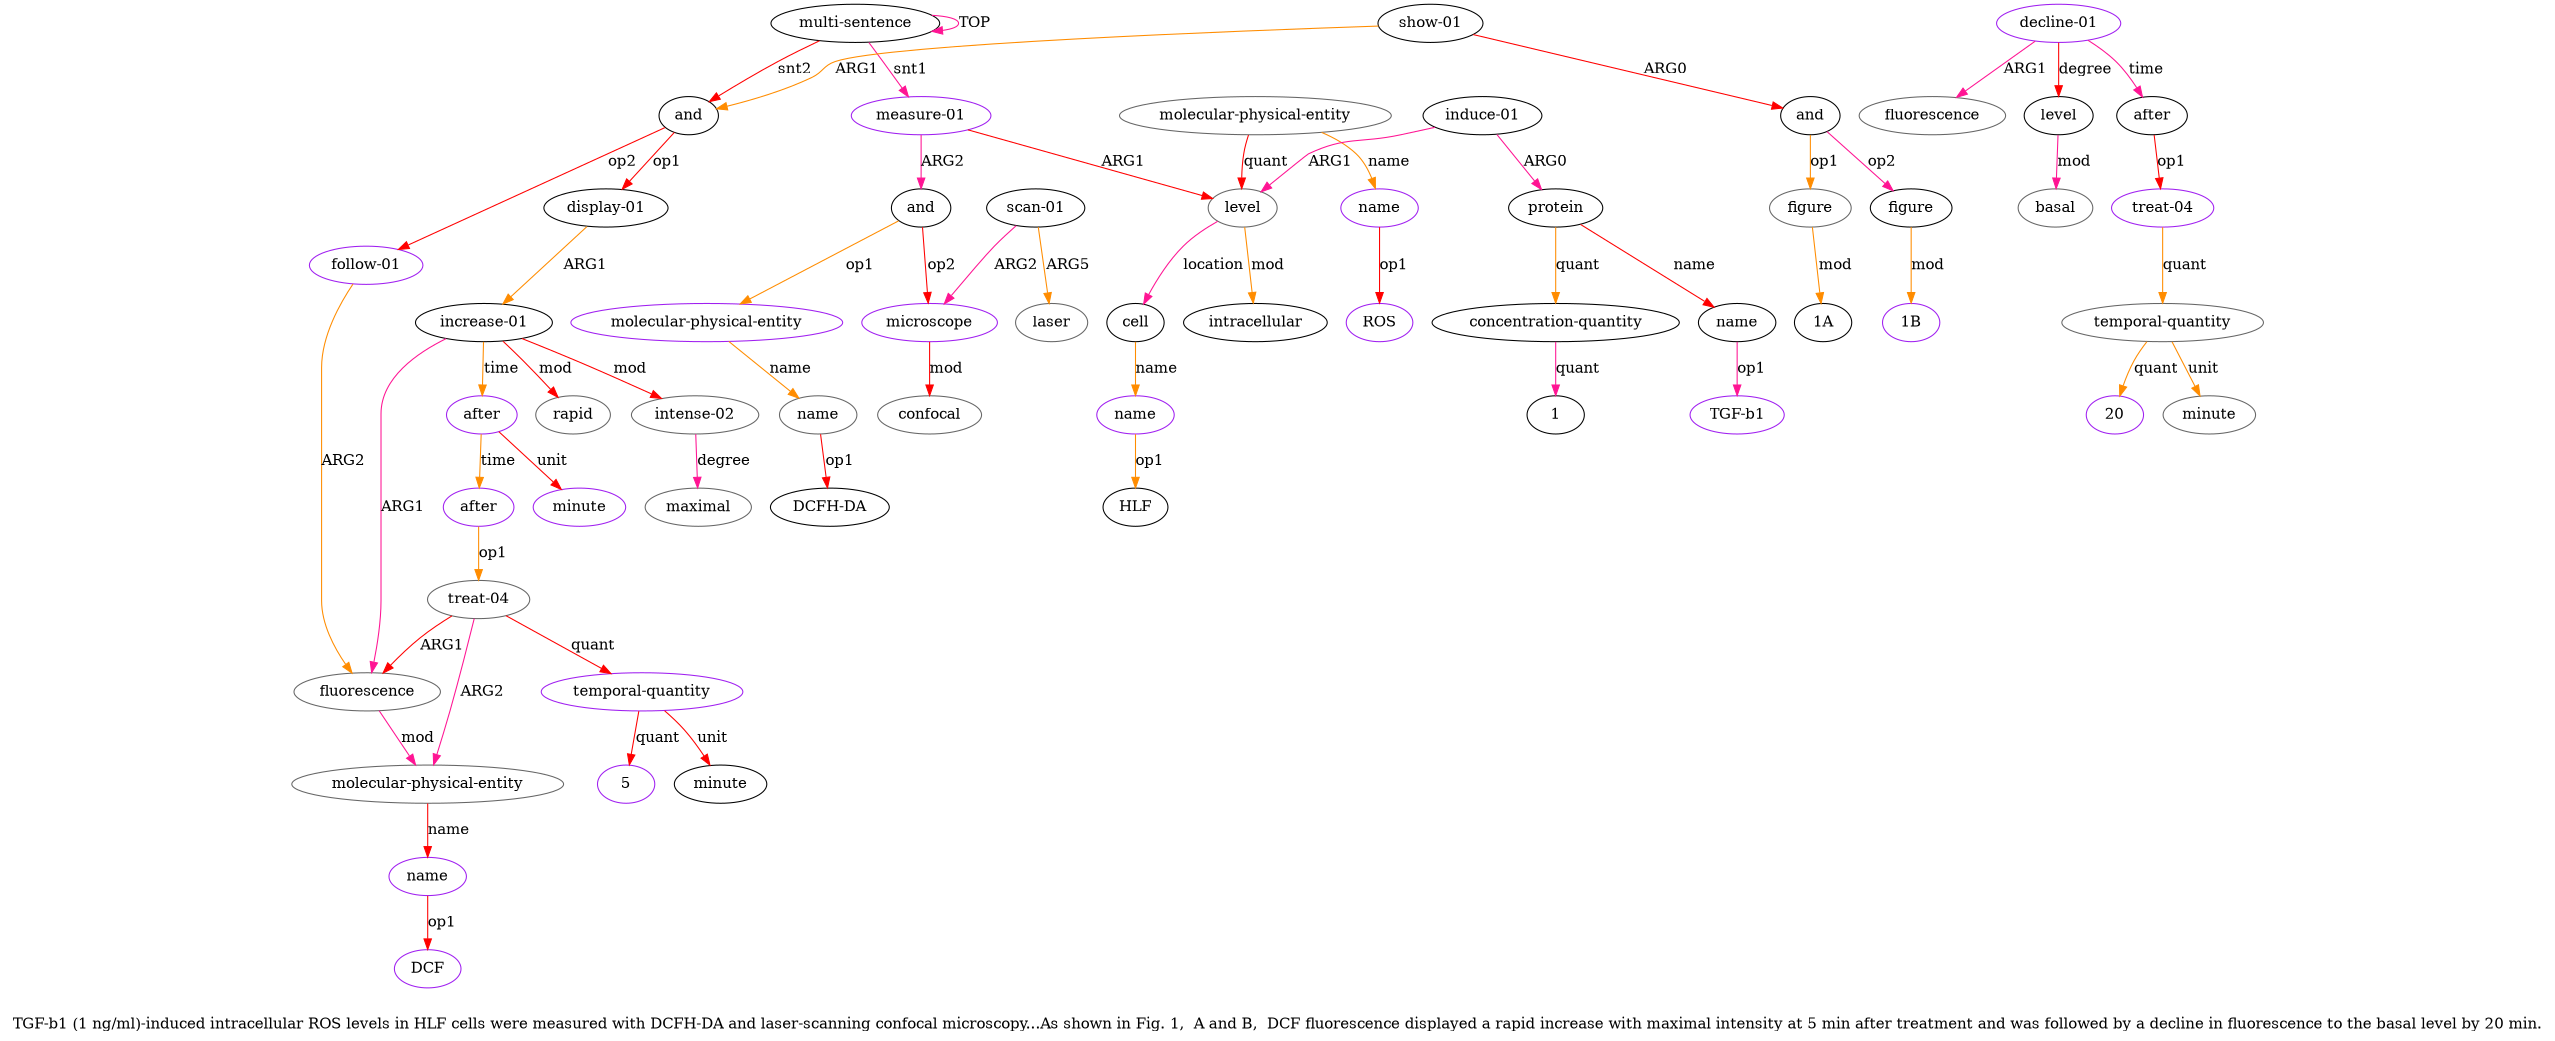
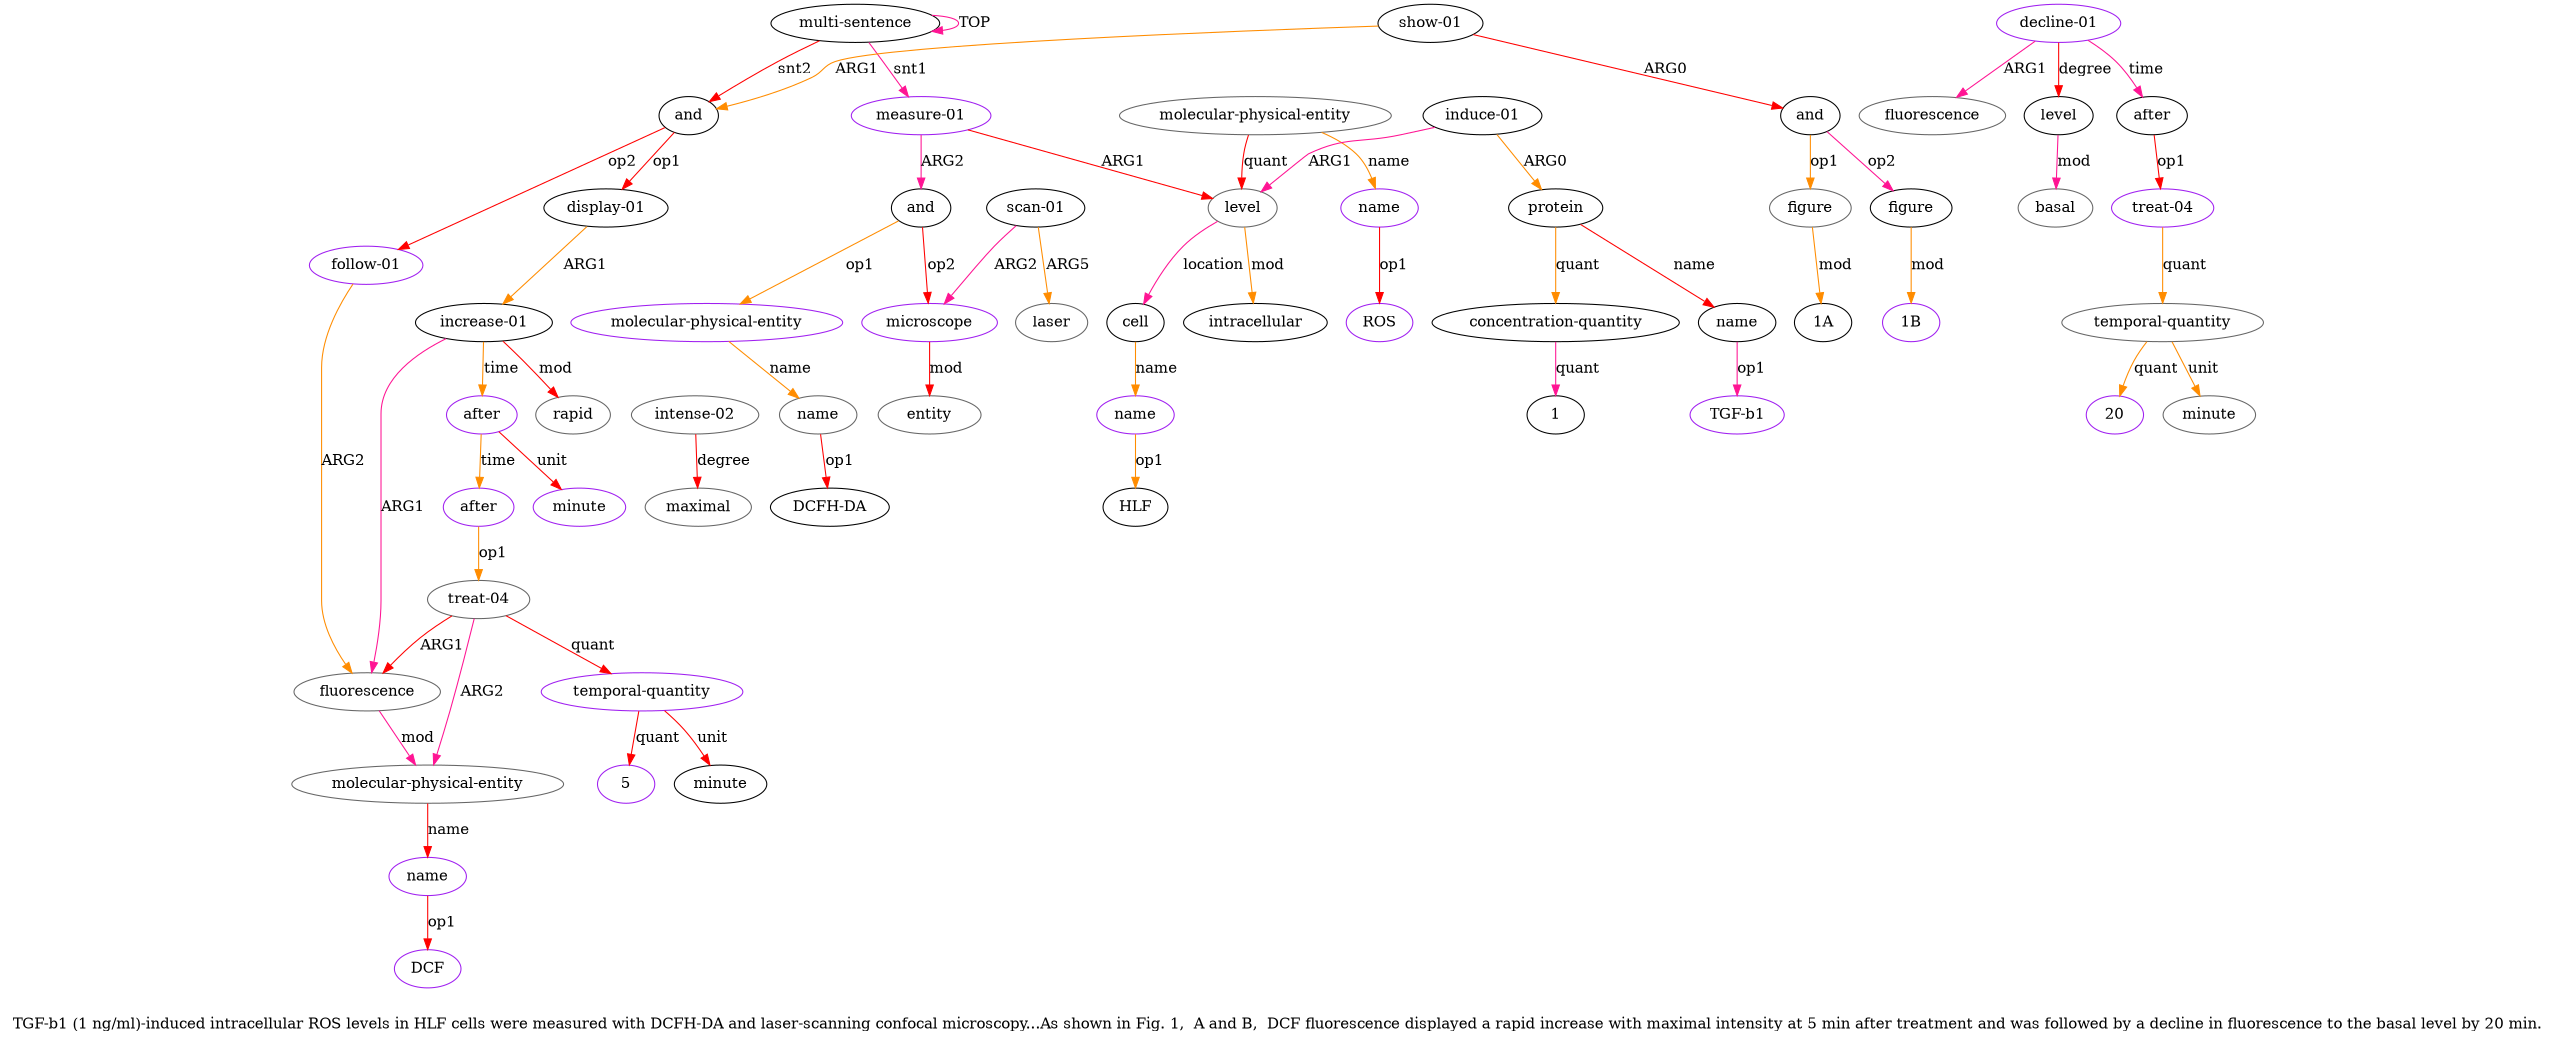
(1516, 158) -> (1516, 158)
(587, 365) -> none
(930, 415) -> (930, 415)
(697, 456) -> (697, 456)
